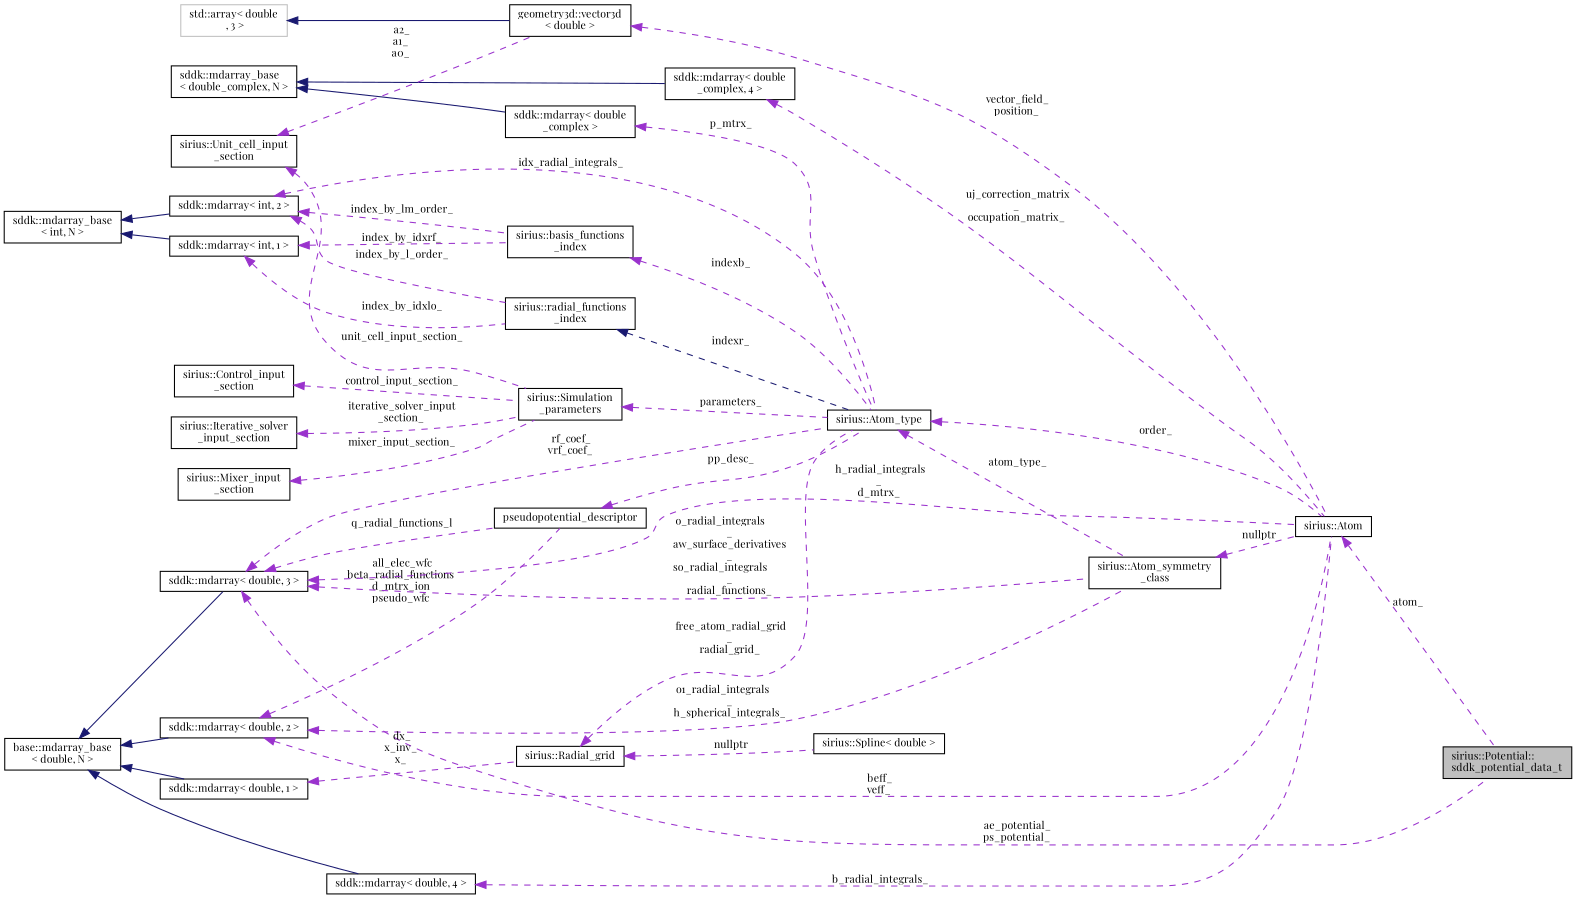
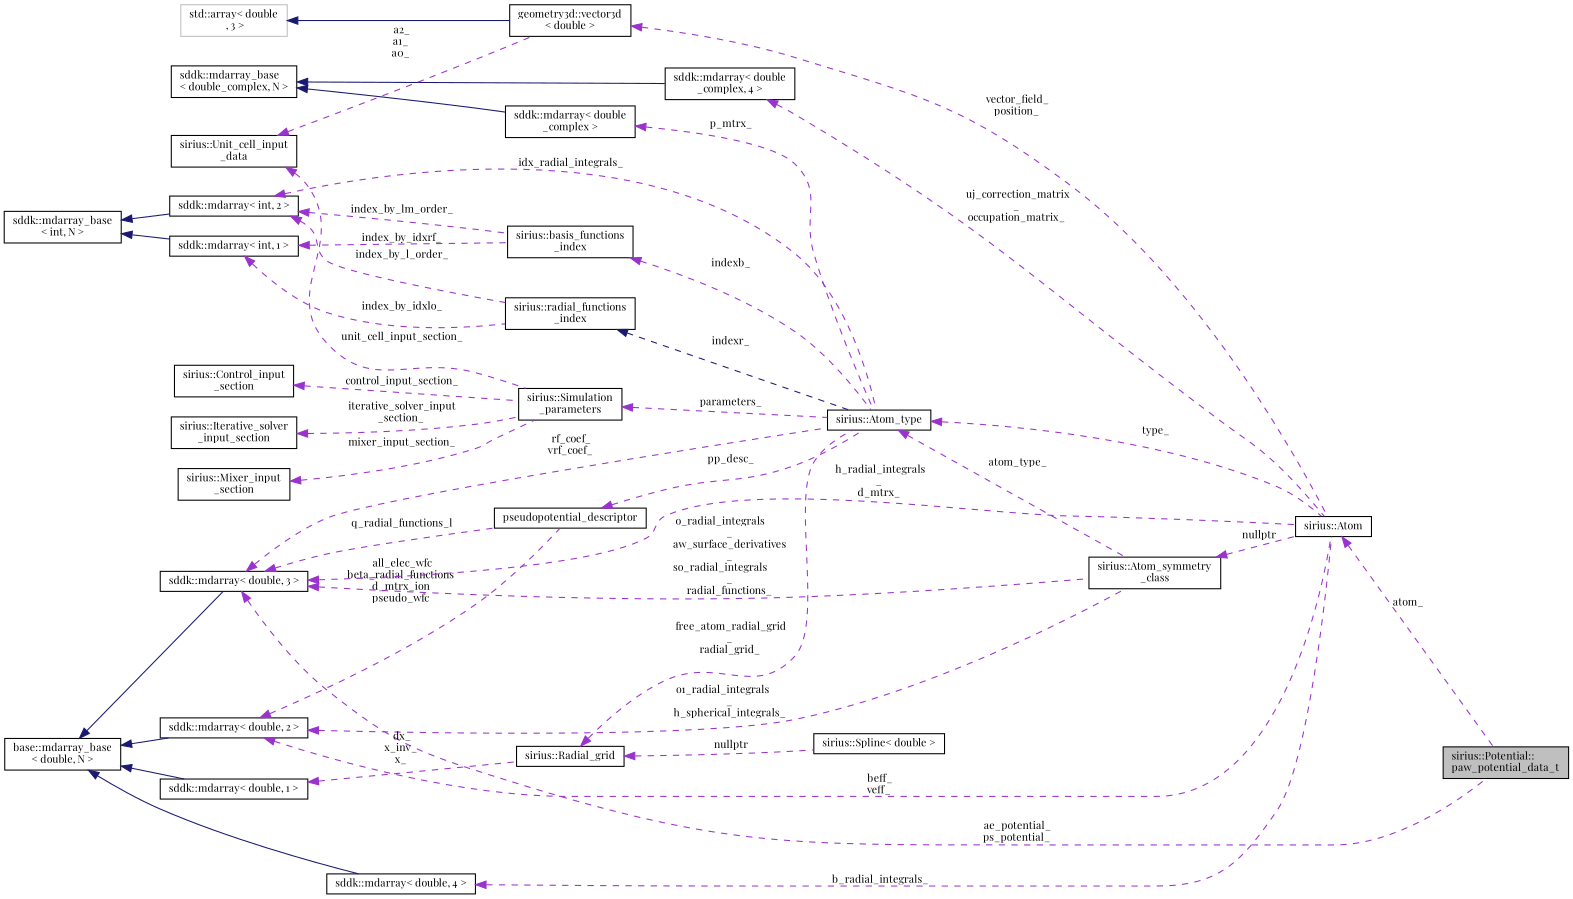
(234, 151) -> (234, 151)
(1155, 431) -> (1155, 431)
(1507, 763) -> (1506, 763)
